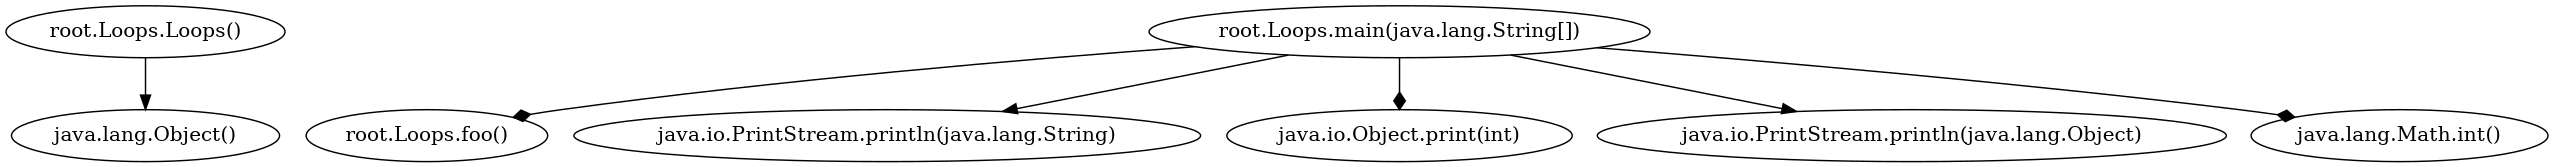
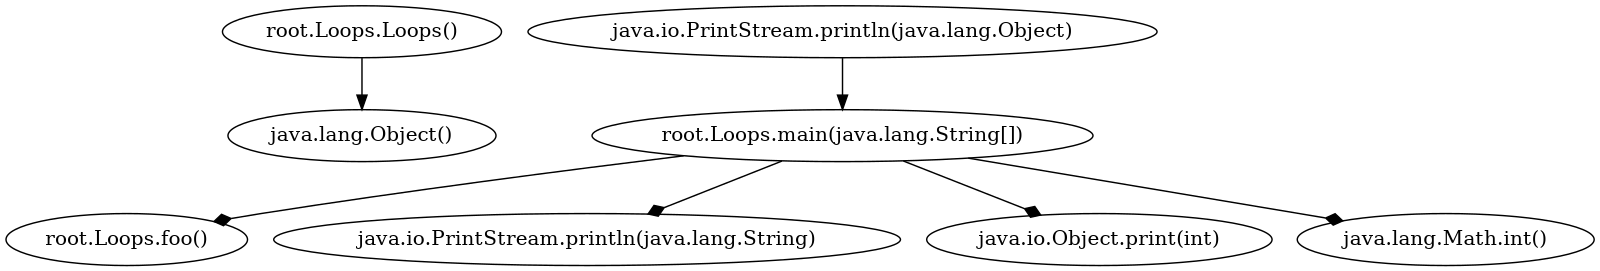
(1153, 82) -> (723, 184)
(1646, 82) -> (843, 77)
